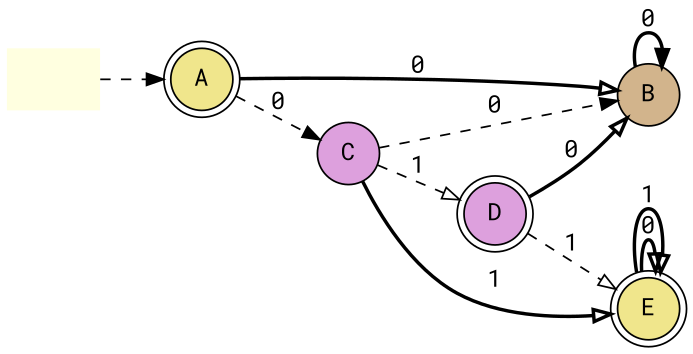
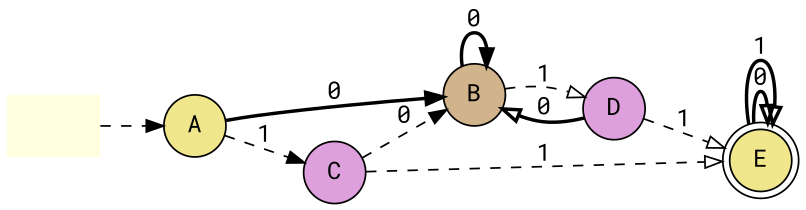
(202, 79) -> (195, 126)
(420, 79) -> (326, 108)
(279, 103) -> (265, 135)
(411, 179) -> (537, 87)
(495, 214) -> (614, 109)
(453, 291) -> (536, 167)
